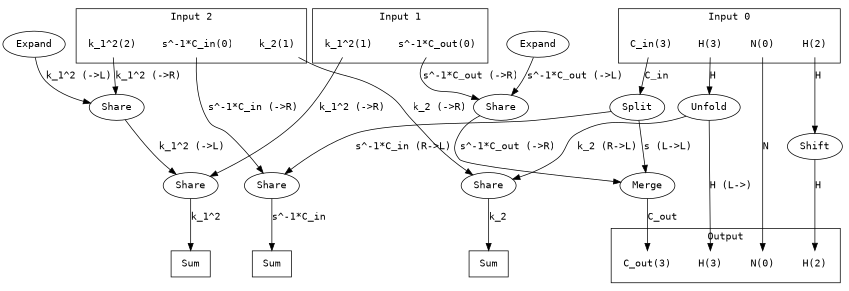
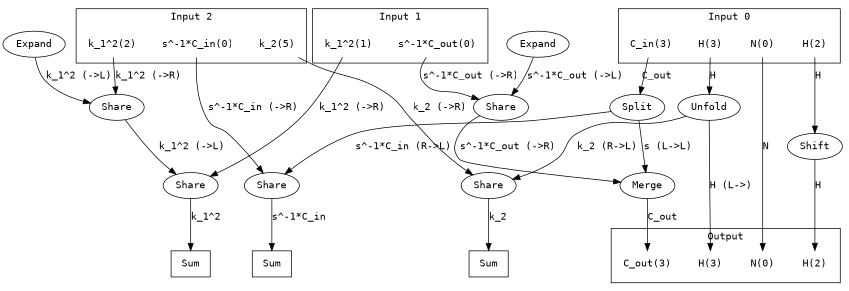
(277, 44) -> (277, 44)
(657, 76) -> (657, 76)
